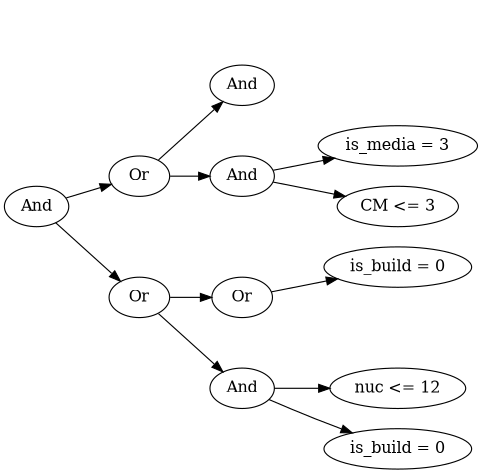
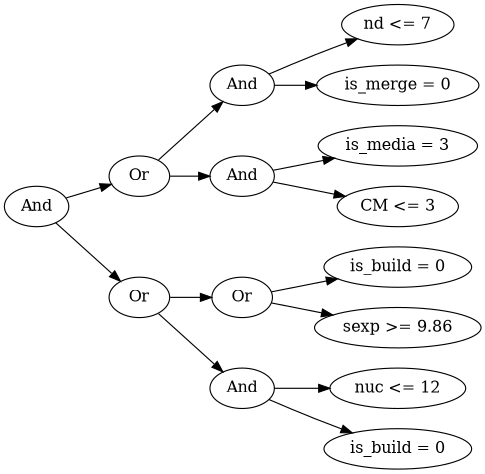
none -> (398, 25)
none -> (398, 85)
none -> (398, 328)
